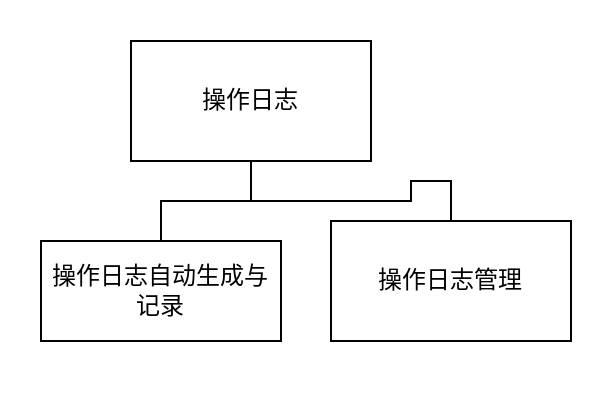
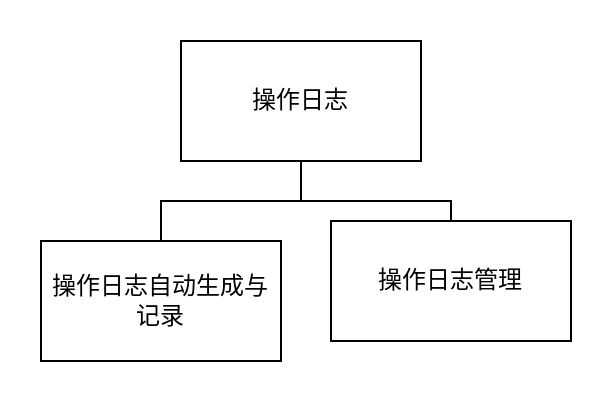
(251, 101) -> (301, 101)
(161, 291) -> (161, 301)
